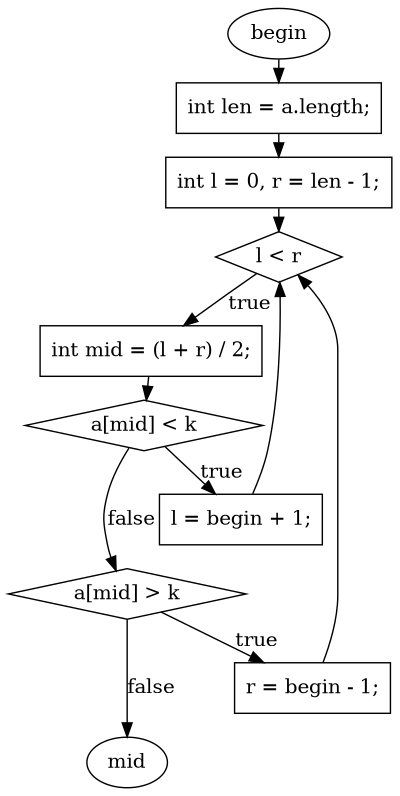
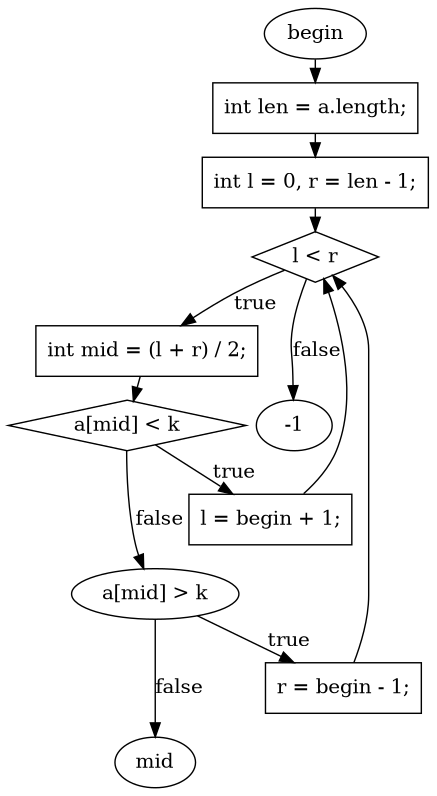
none -> (294, 425)
(127, 594) -> (155, 594)
